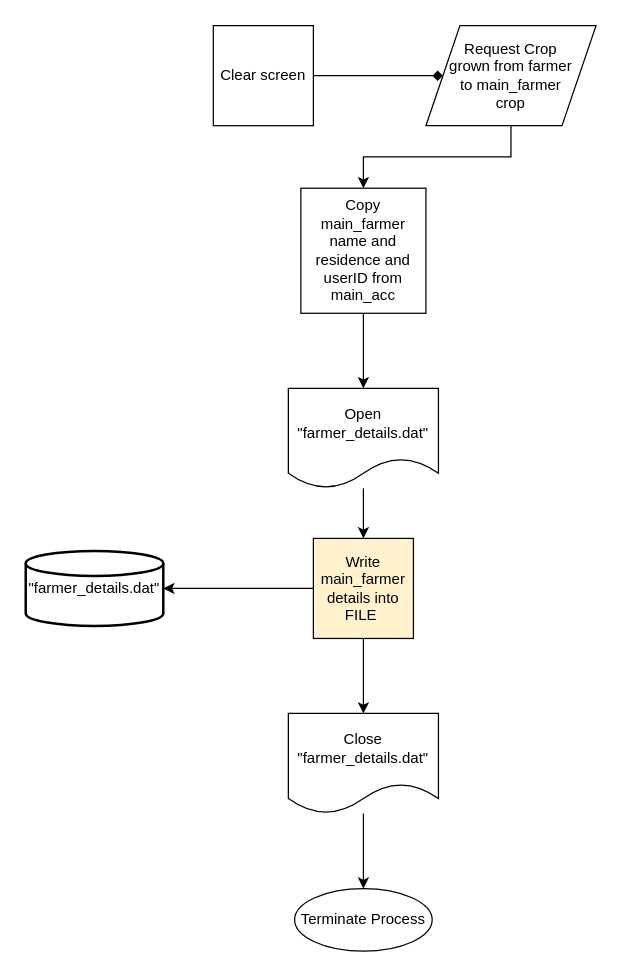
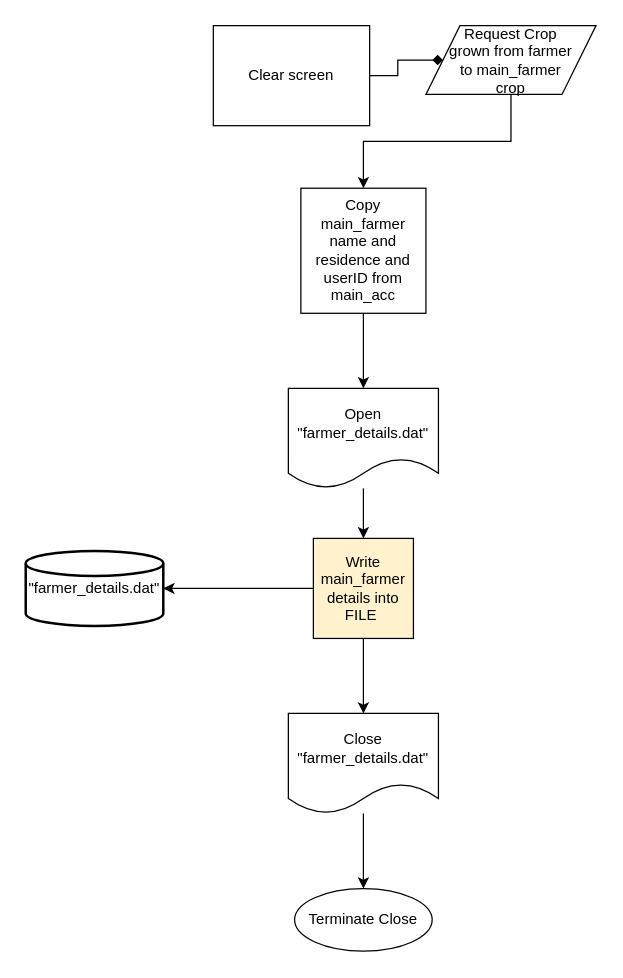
(263, 76) -> (291, 76)
(511, 76) -> (511, 60)
(363, 919) -> (363, 919)
